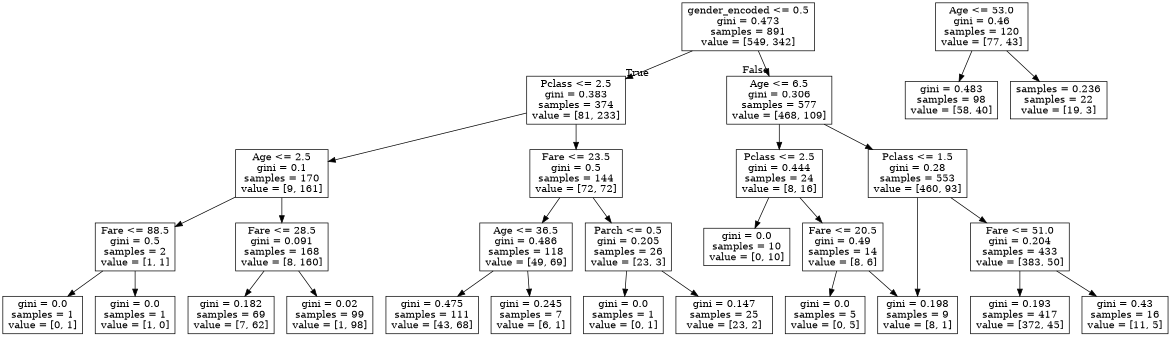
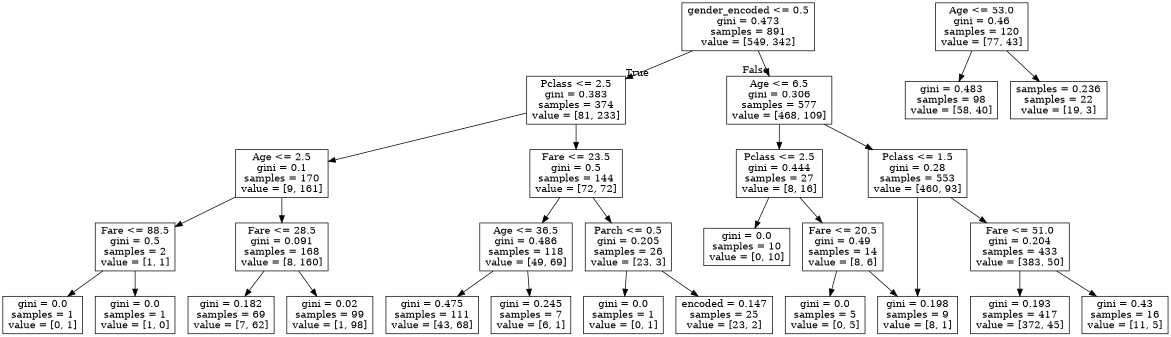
(779, 174) -> (779, 174)
(724, 315) -> (724, 315)
